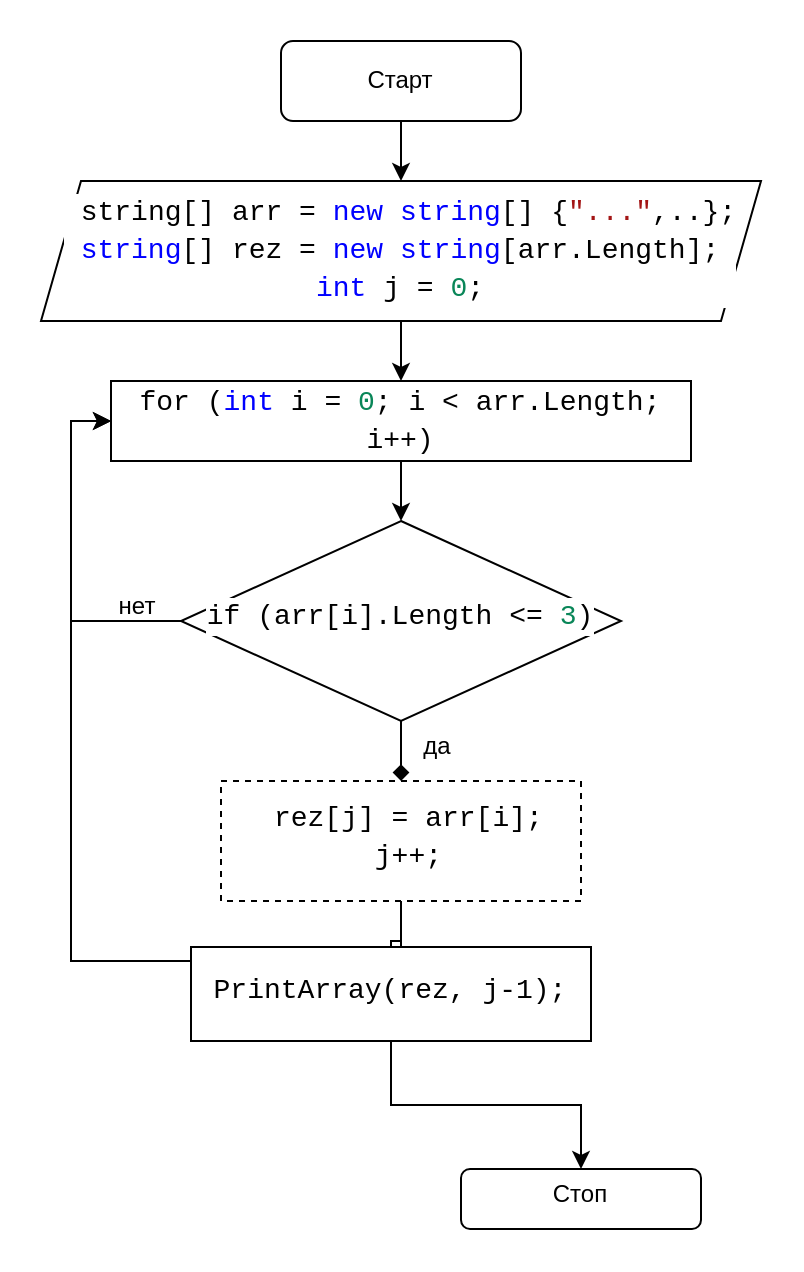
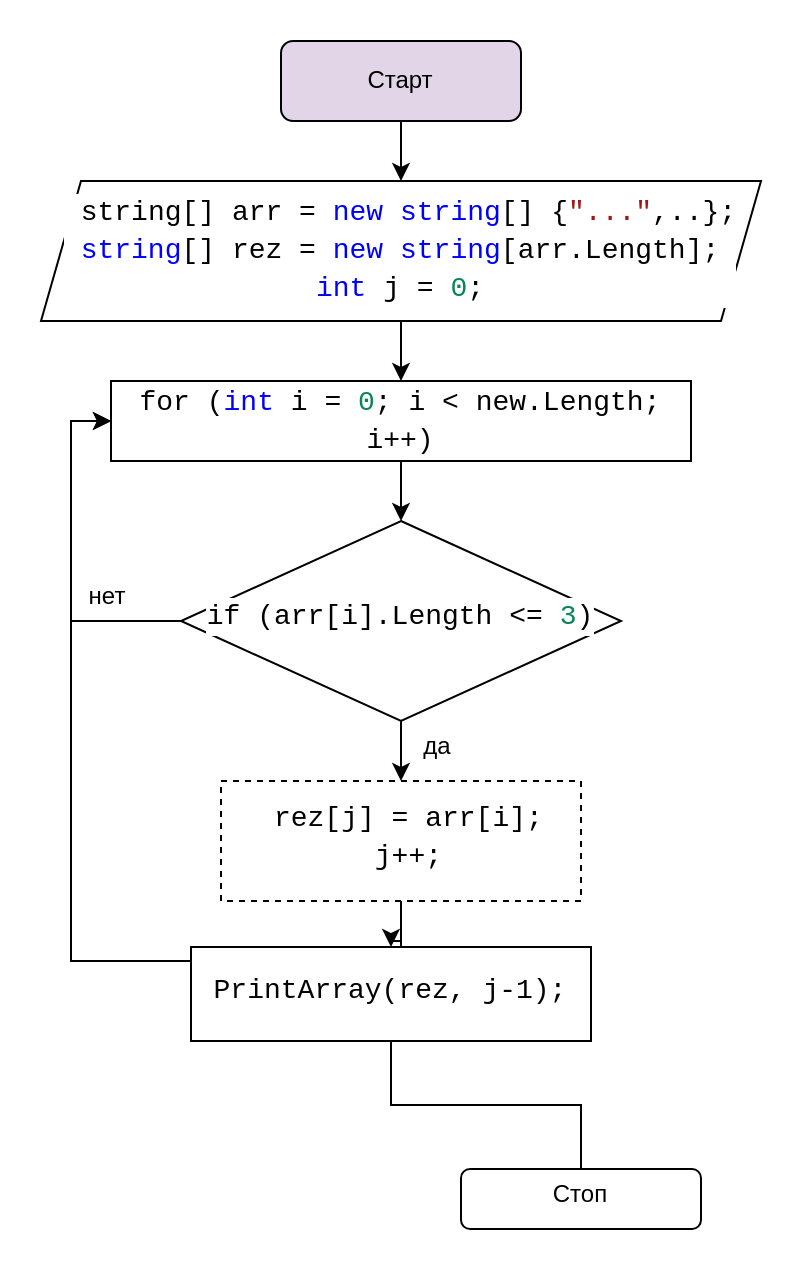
(401, 81) -> (401, 81)
(401, 421) -> (401, 421)
(137, 607) -> (107, 597)
(401, 765) -> (401, 766)
(392, 941) -> (391, 941)
(581, 1154) -> (581, 1159)
